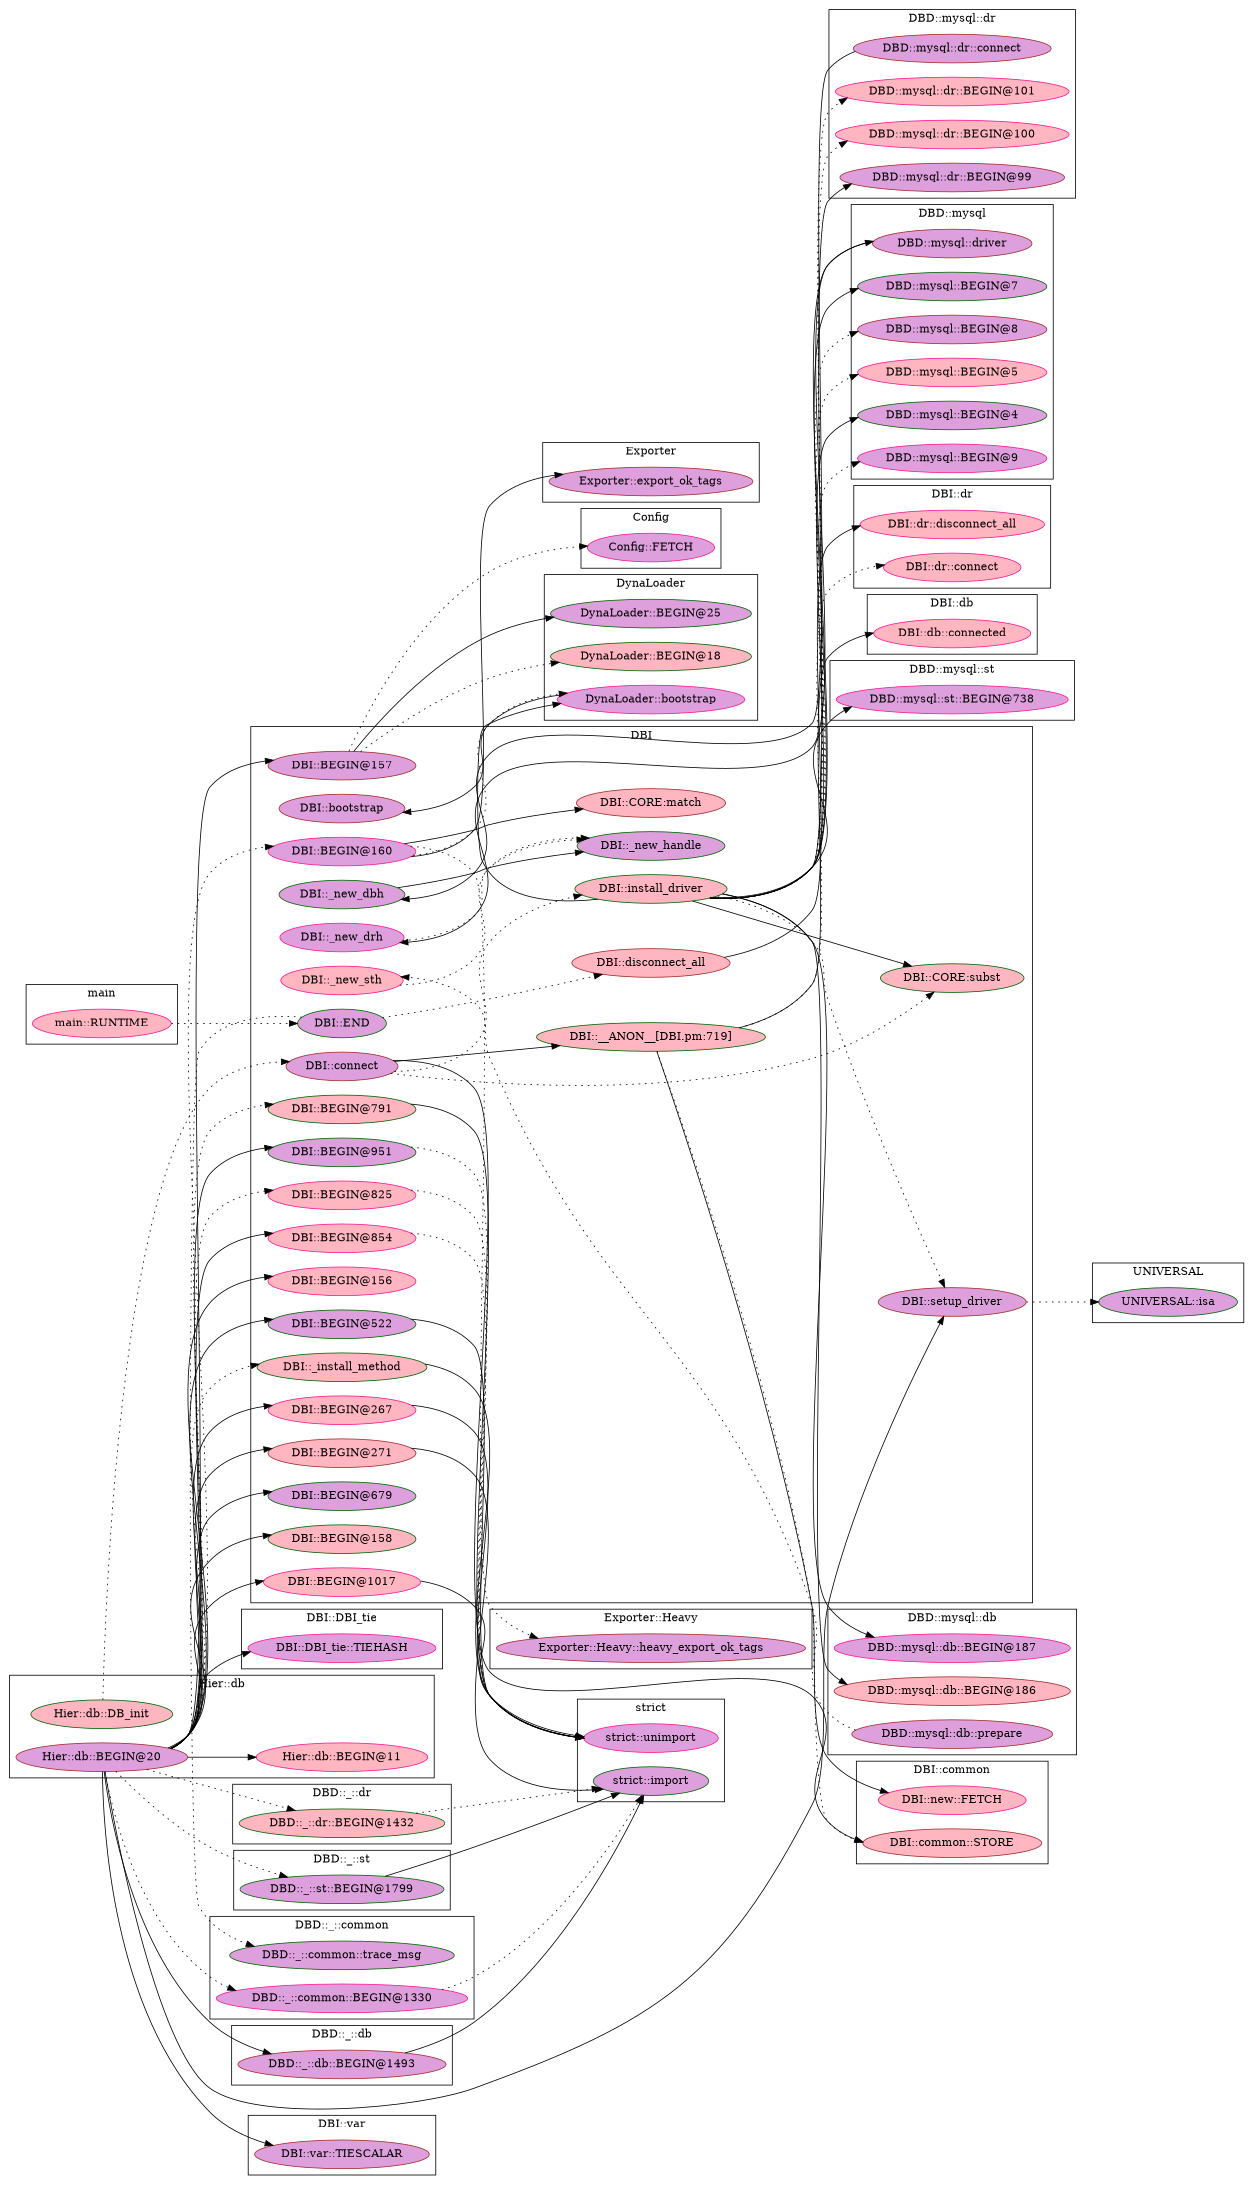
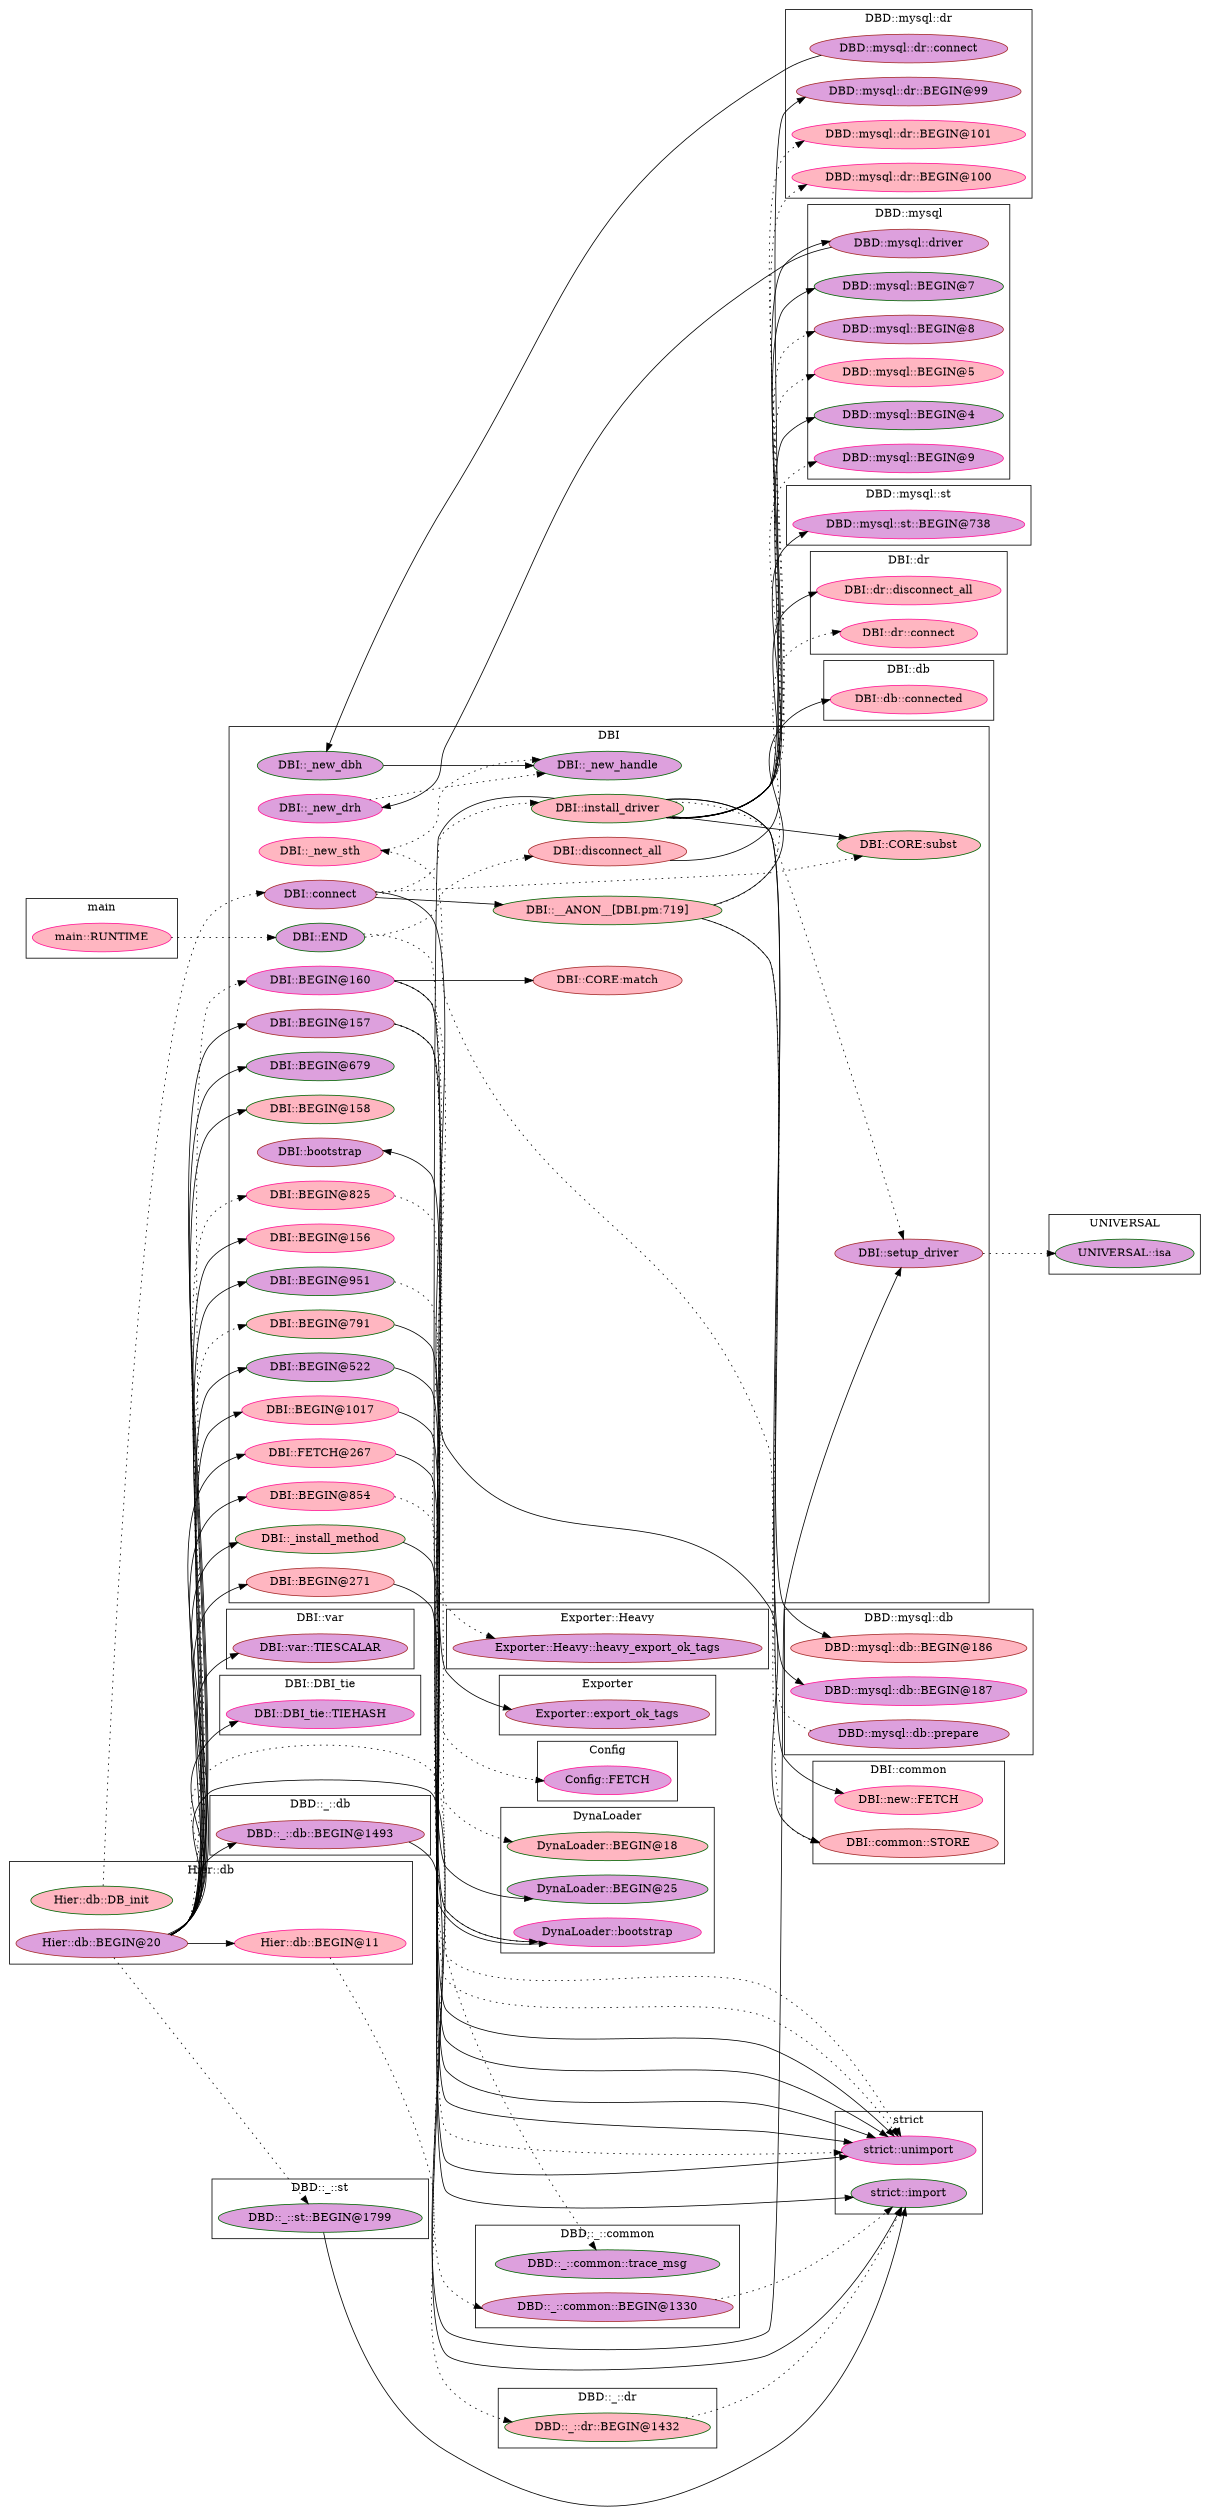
(342, 1410) -> (320, 1453)
(197, 1549) -> (198, 1739)
(217, 1789) -> (429, 2170)
(342, 1998) -> (608, 2307)
